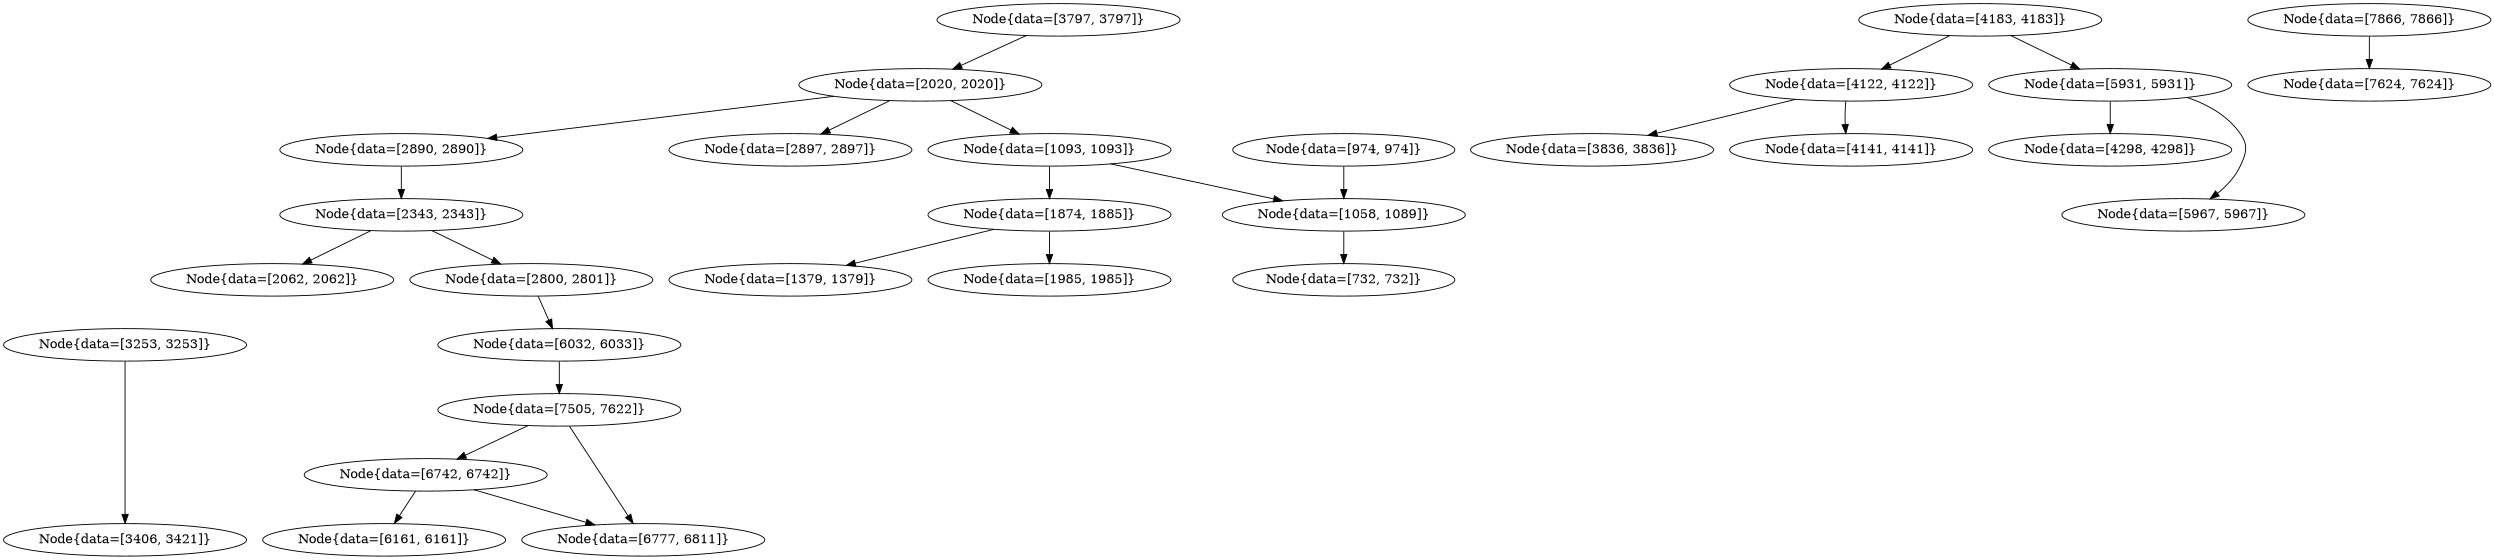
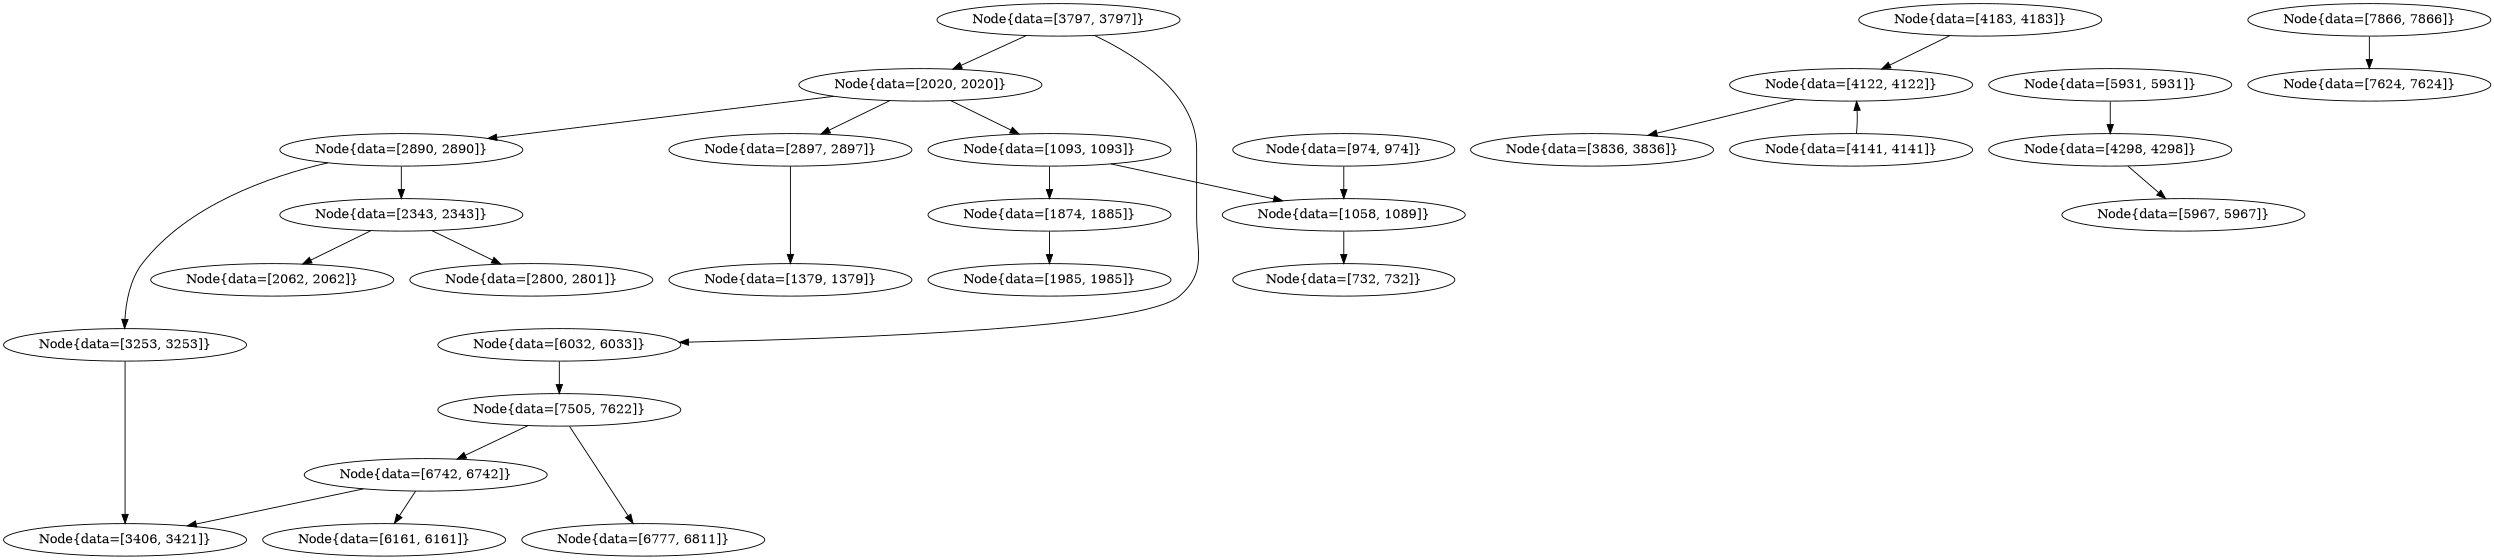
(2041, 50) -> none
(1845, 113) -> (1857, 122)
(2242, 136) -> (2143, 179)
none -> (201, 213)
(925, 246) -> (790, 210)
(544, 308) -> (1092, 319)
(530, 506) -> (280, 506)
